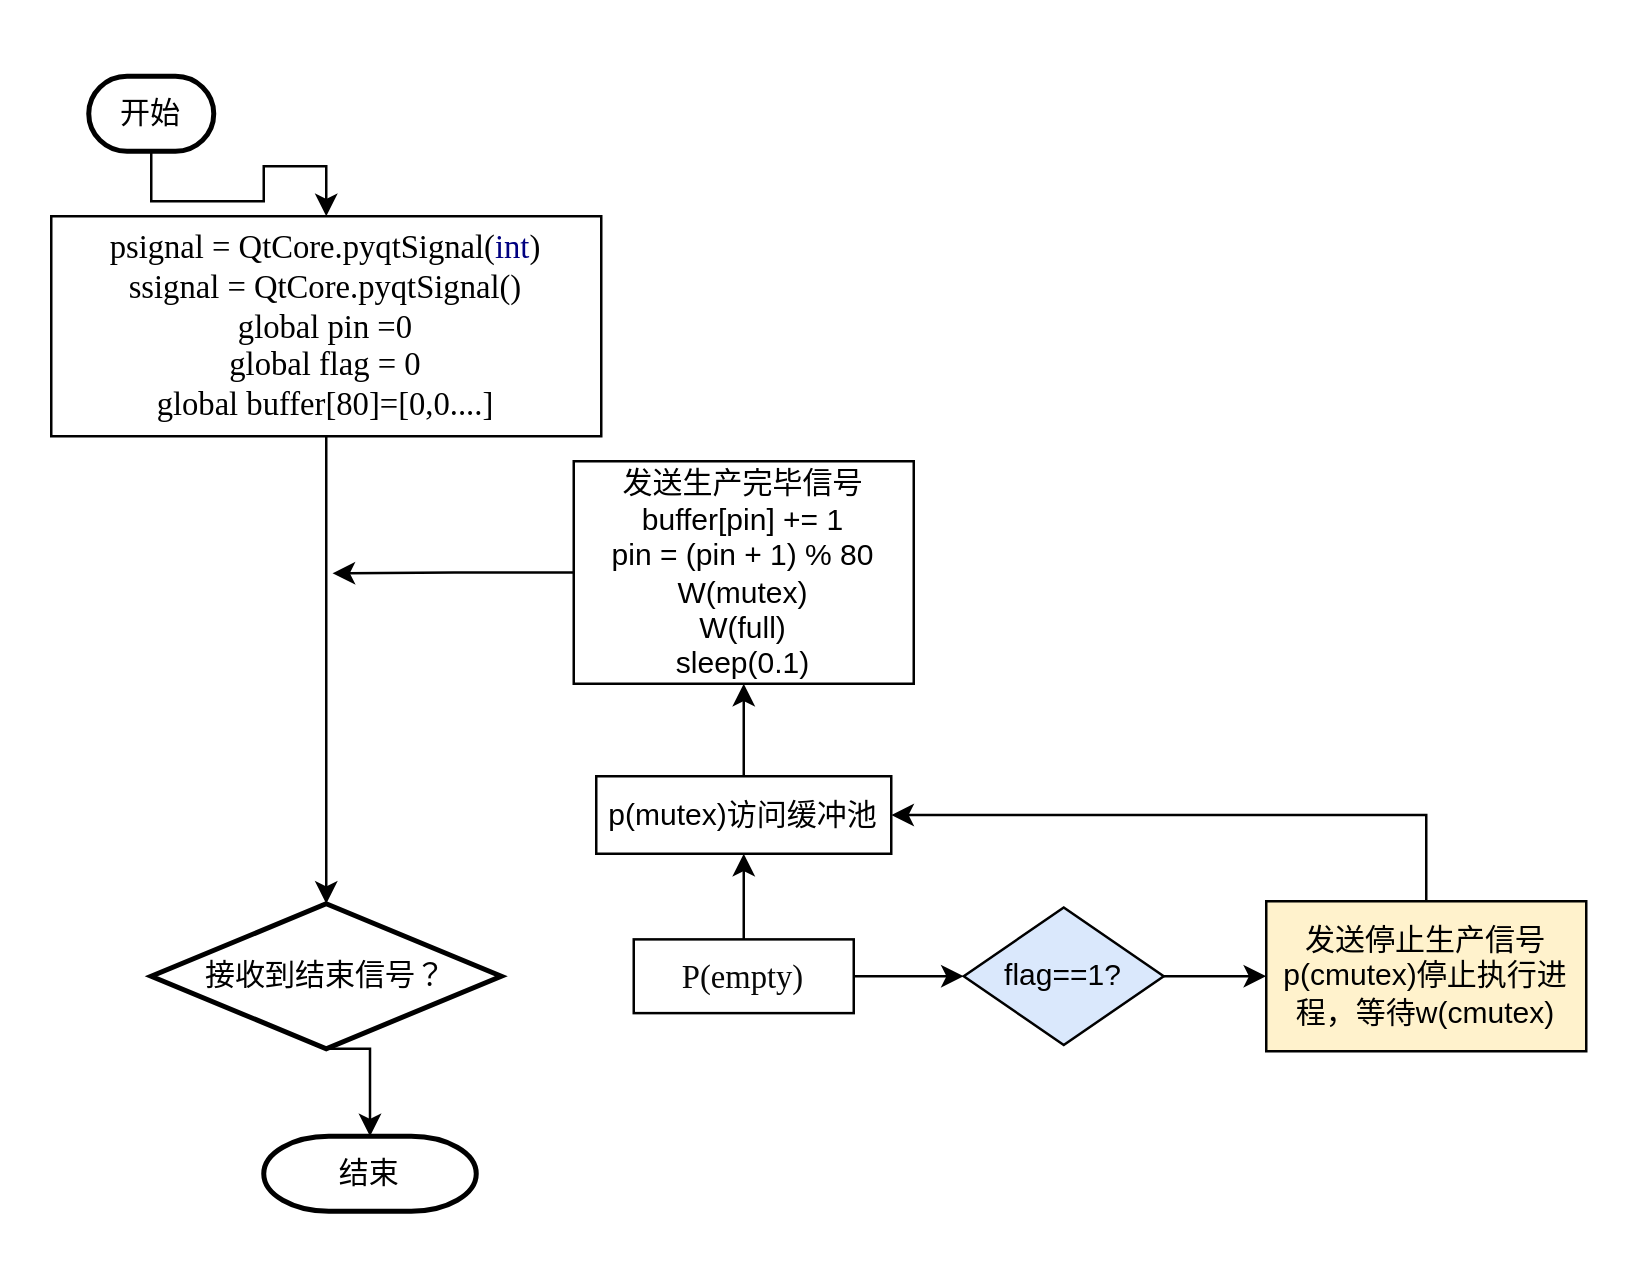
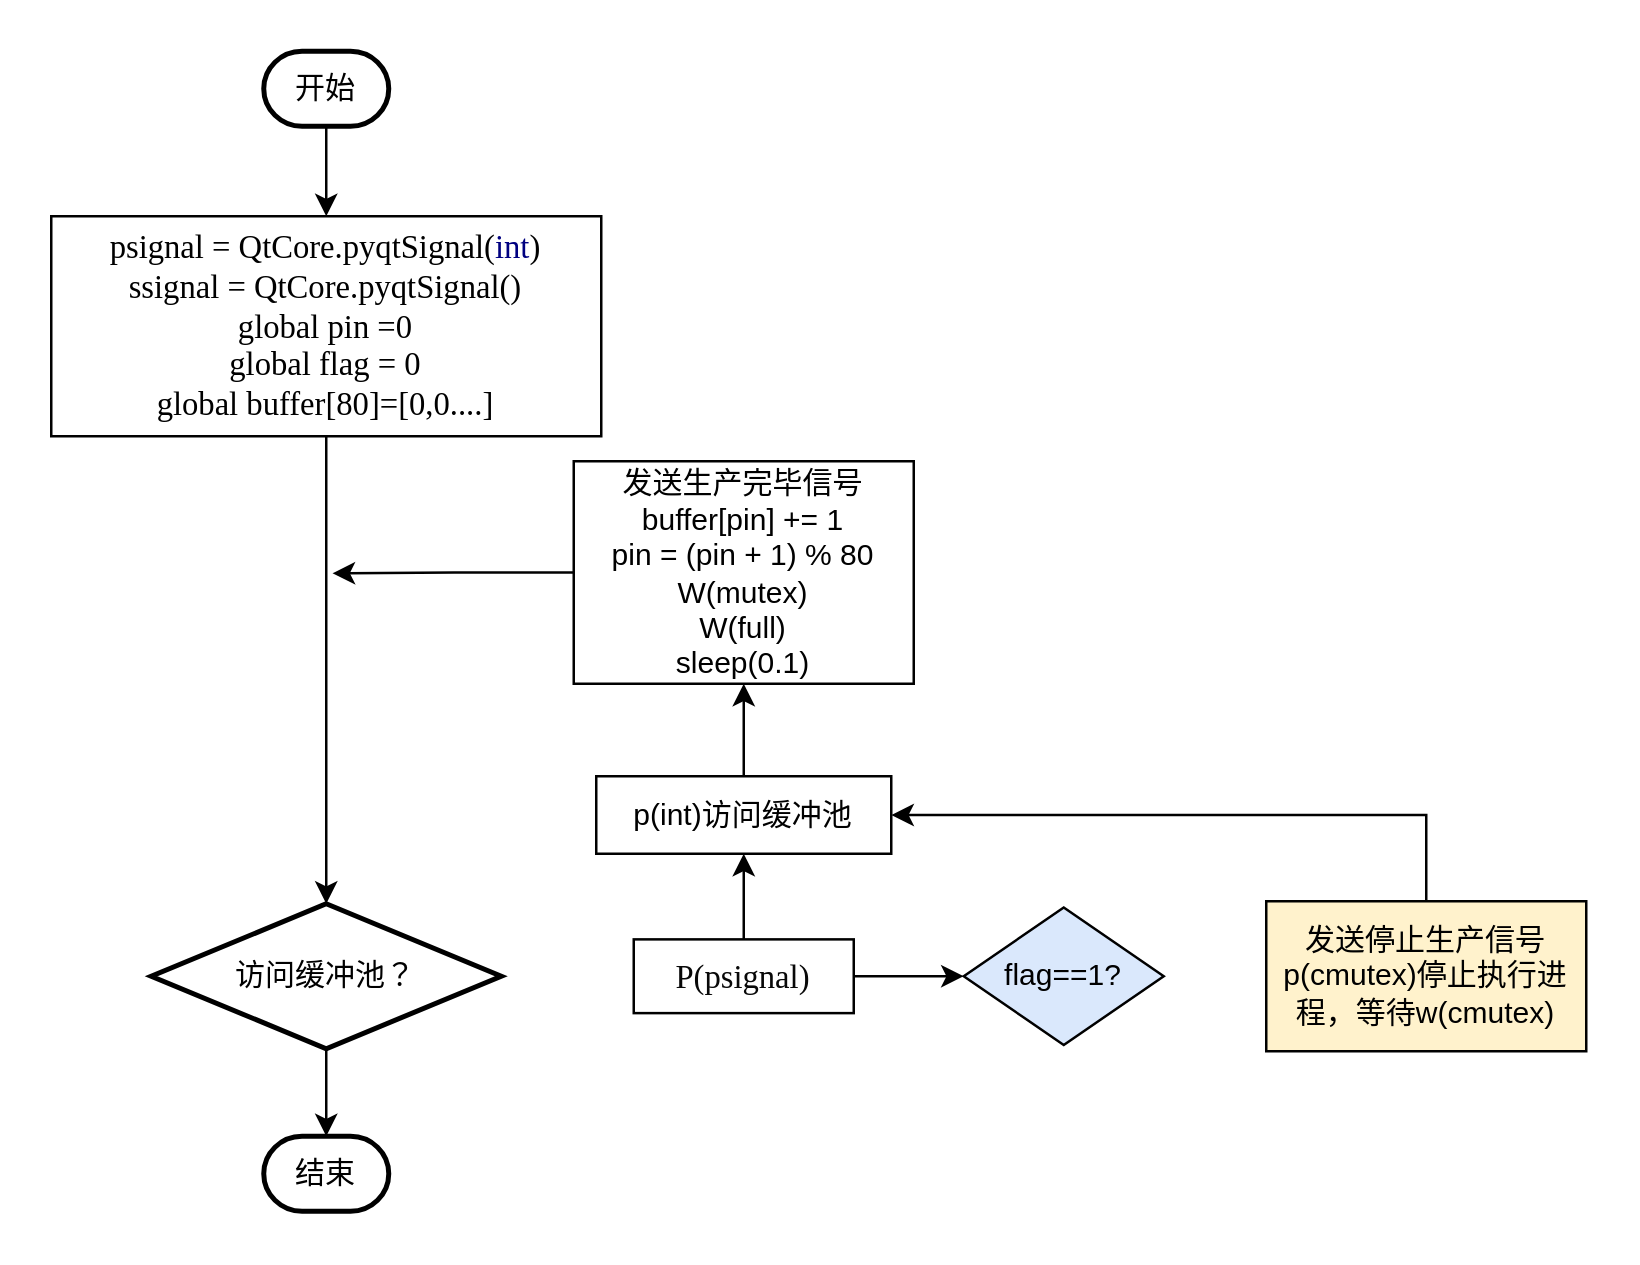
(151, 114) -> (326, 89)
(744, 816) -> (744, 816)
(326, 976) -> (326, 976)
(744, 976) -> (744, 976)
(1207, 976) -> none
(370, 1174) -> (326, 1174)
